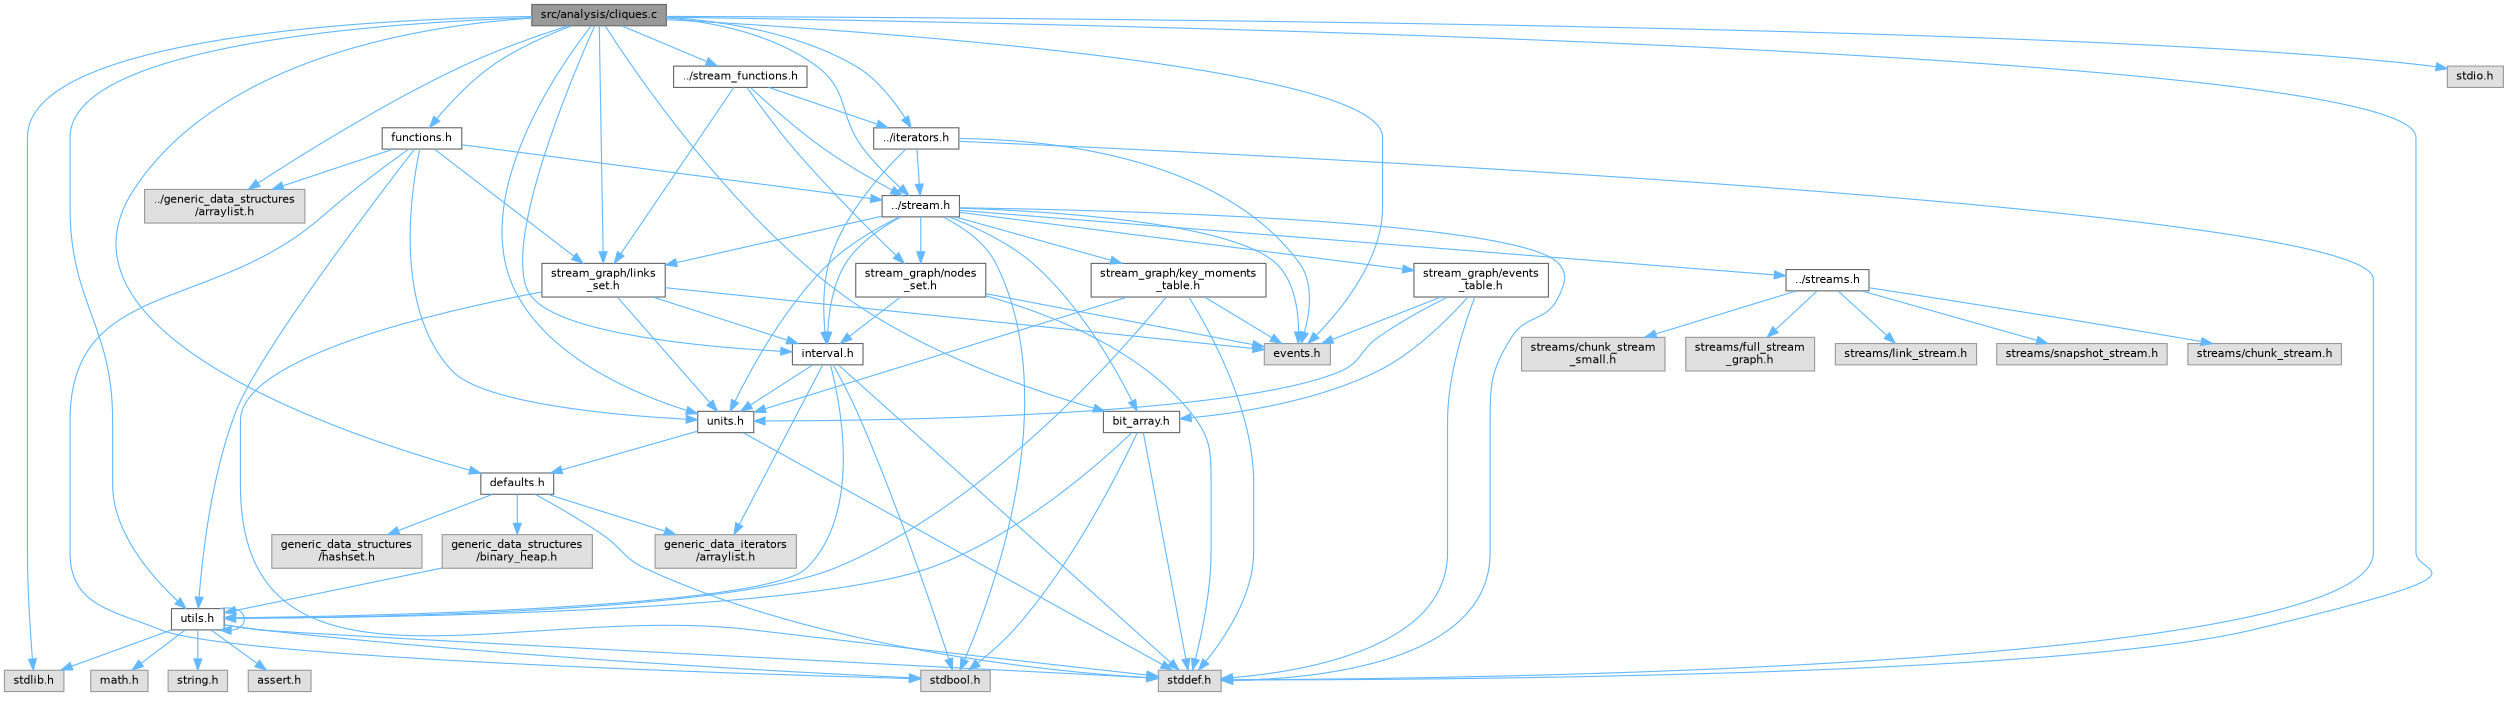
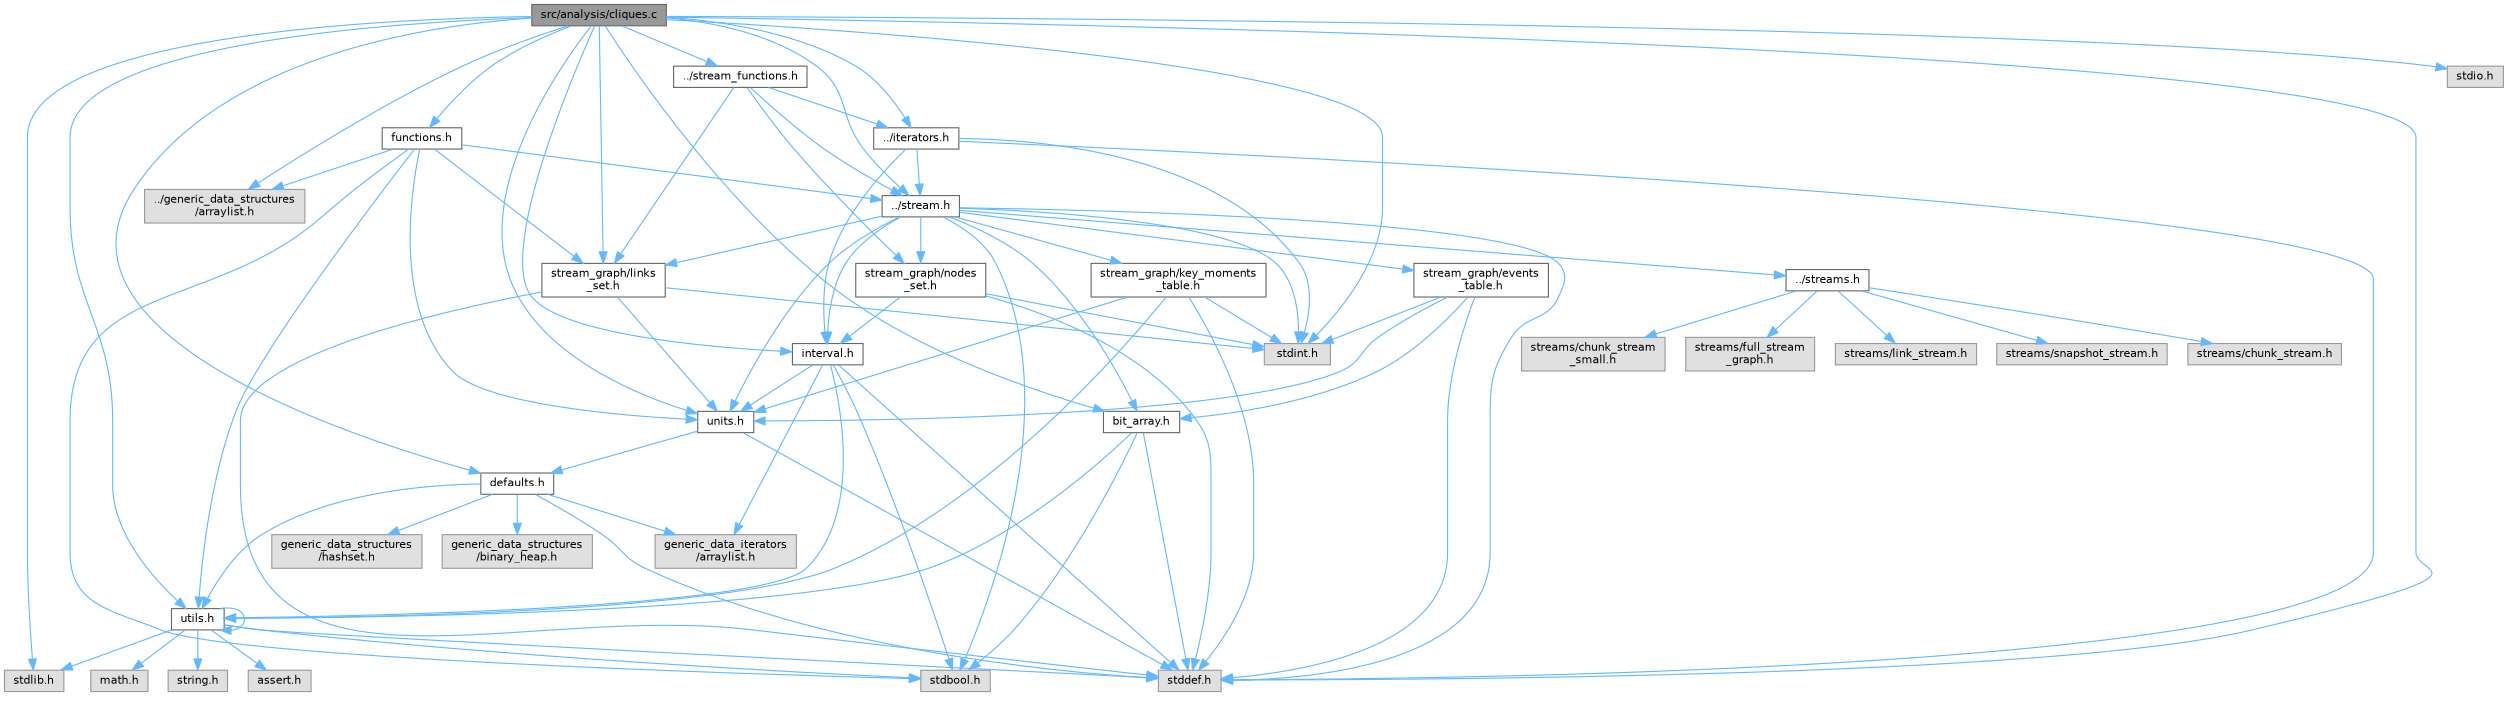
(720, 319) -> none
(1297, 354) -> (1297, 354)
(339, 589) -> (327, 506)
